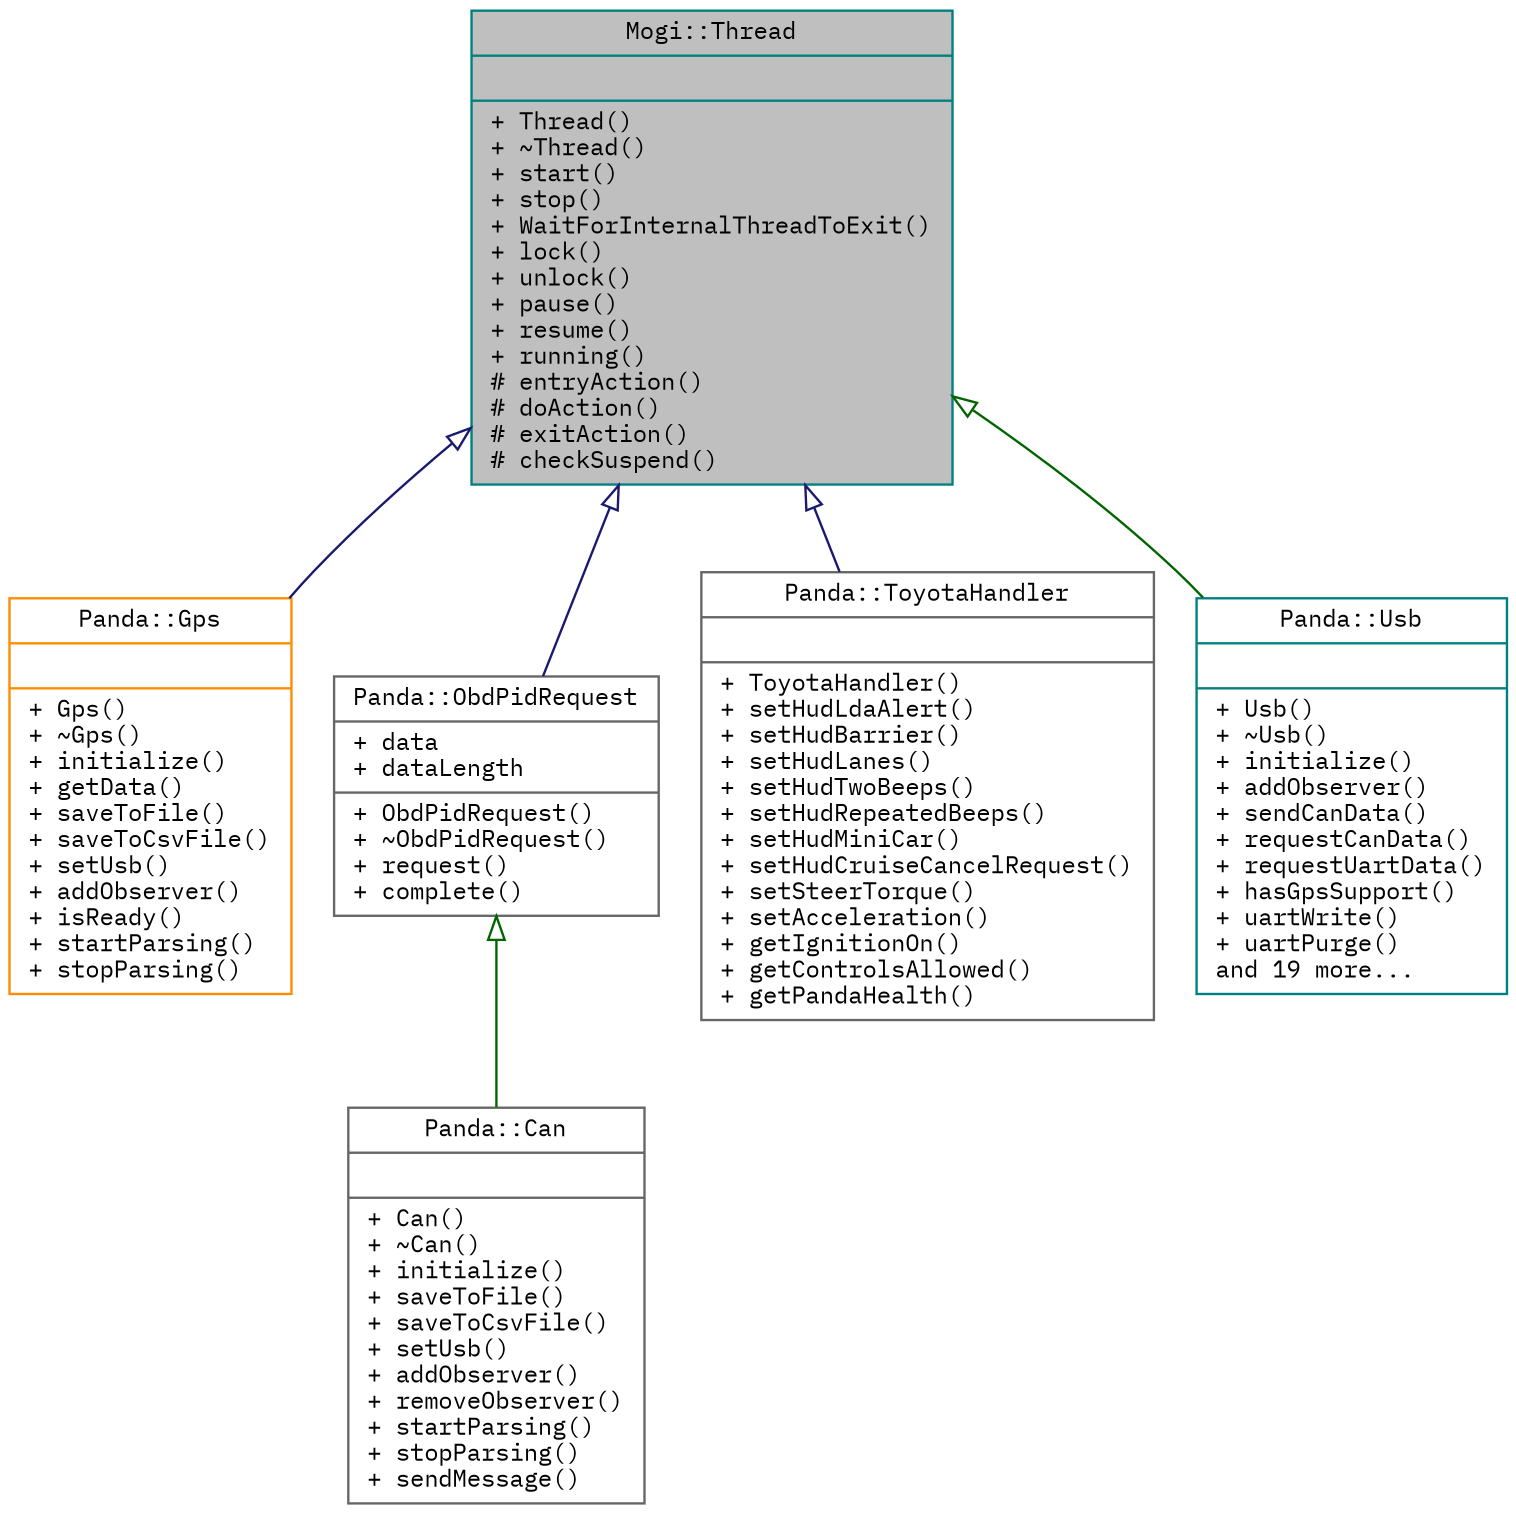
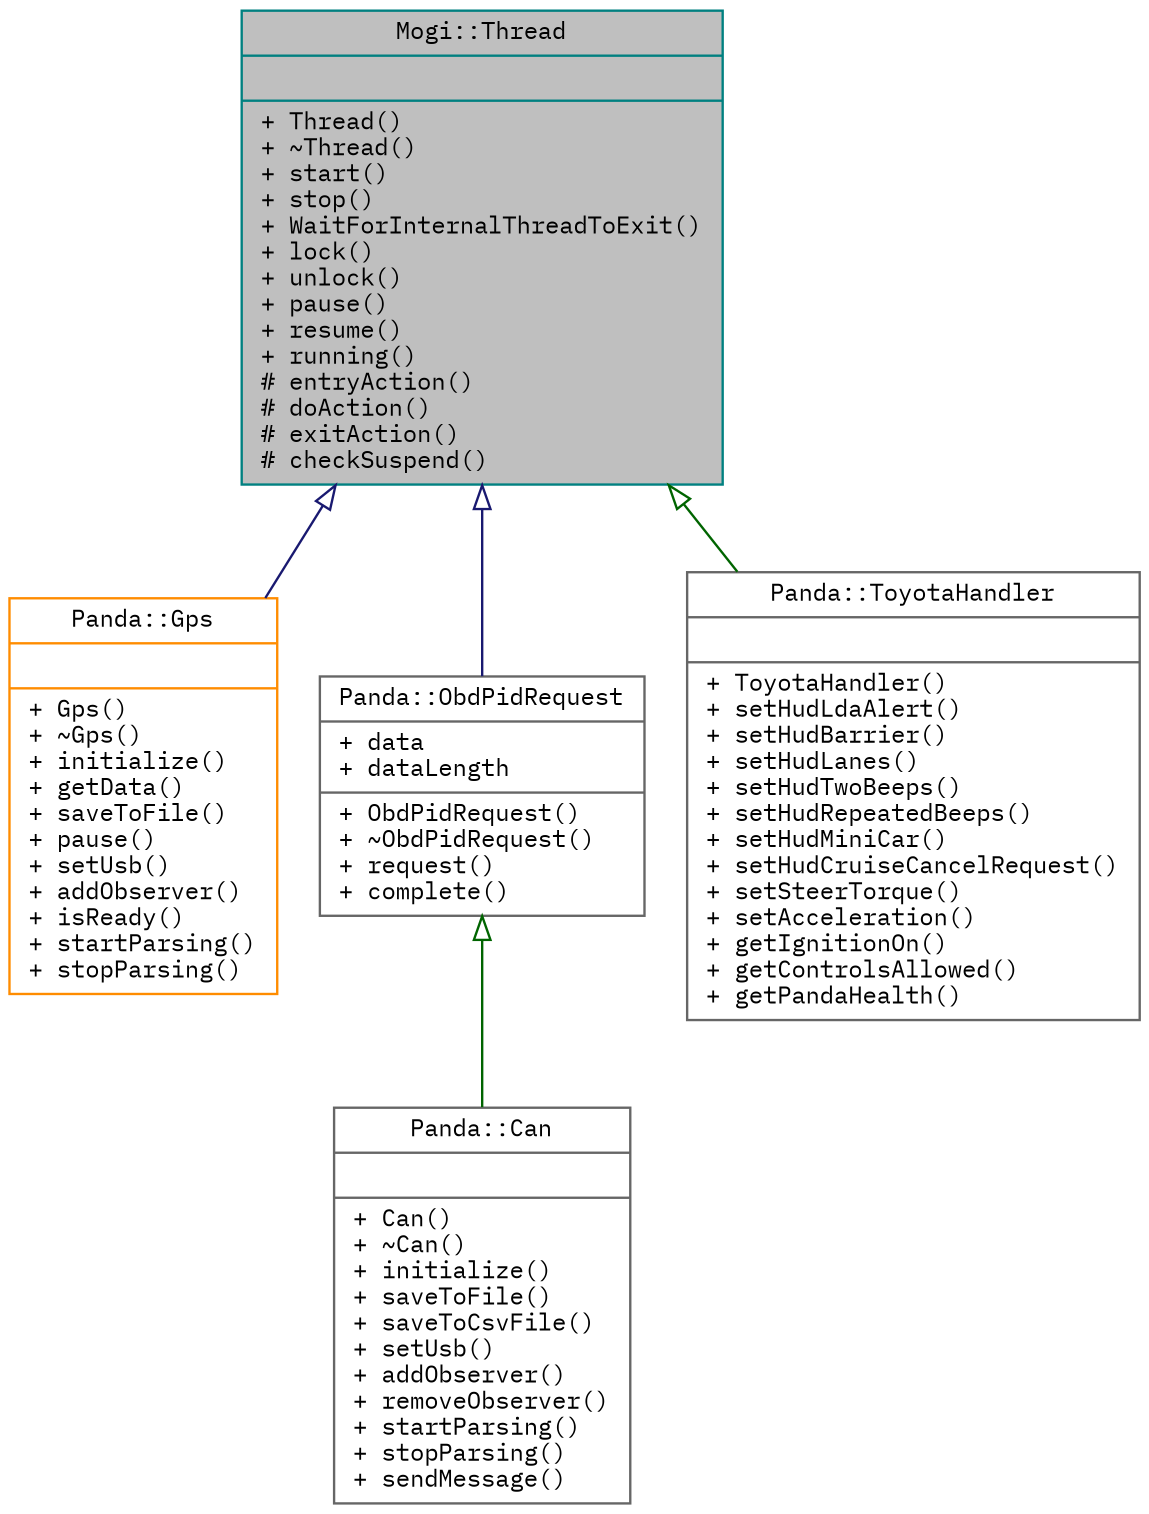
(827, 540) -> (711, 538)
(1352, 796) -> none
(150, 840) -> (94, 840)
